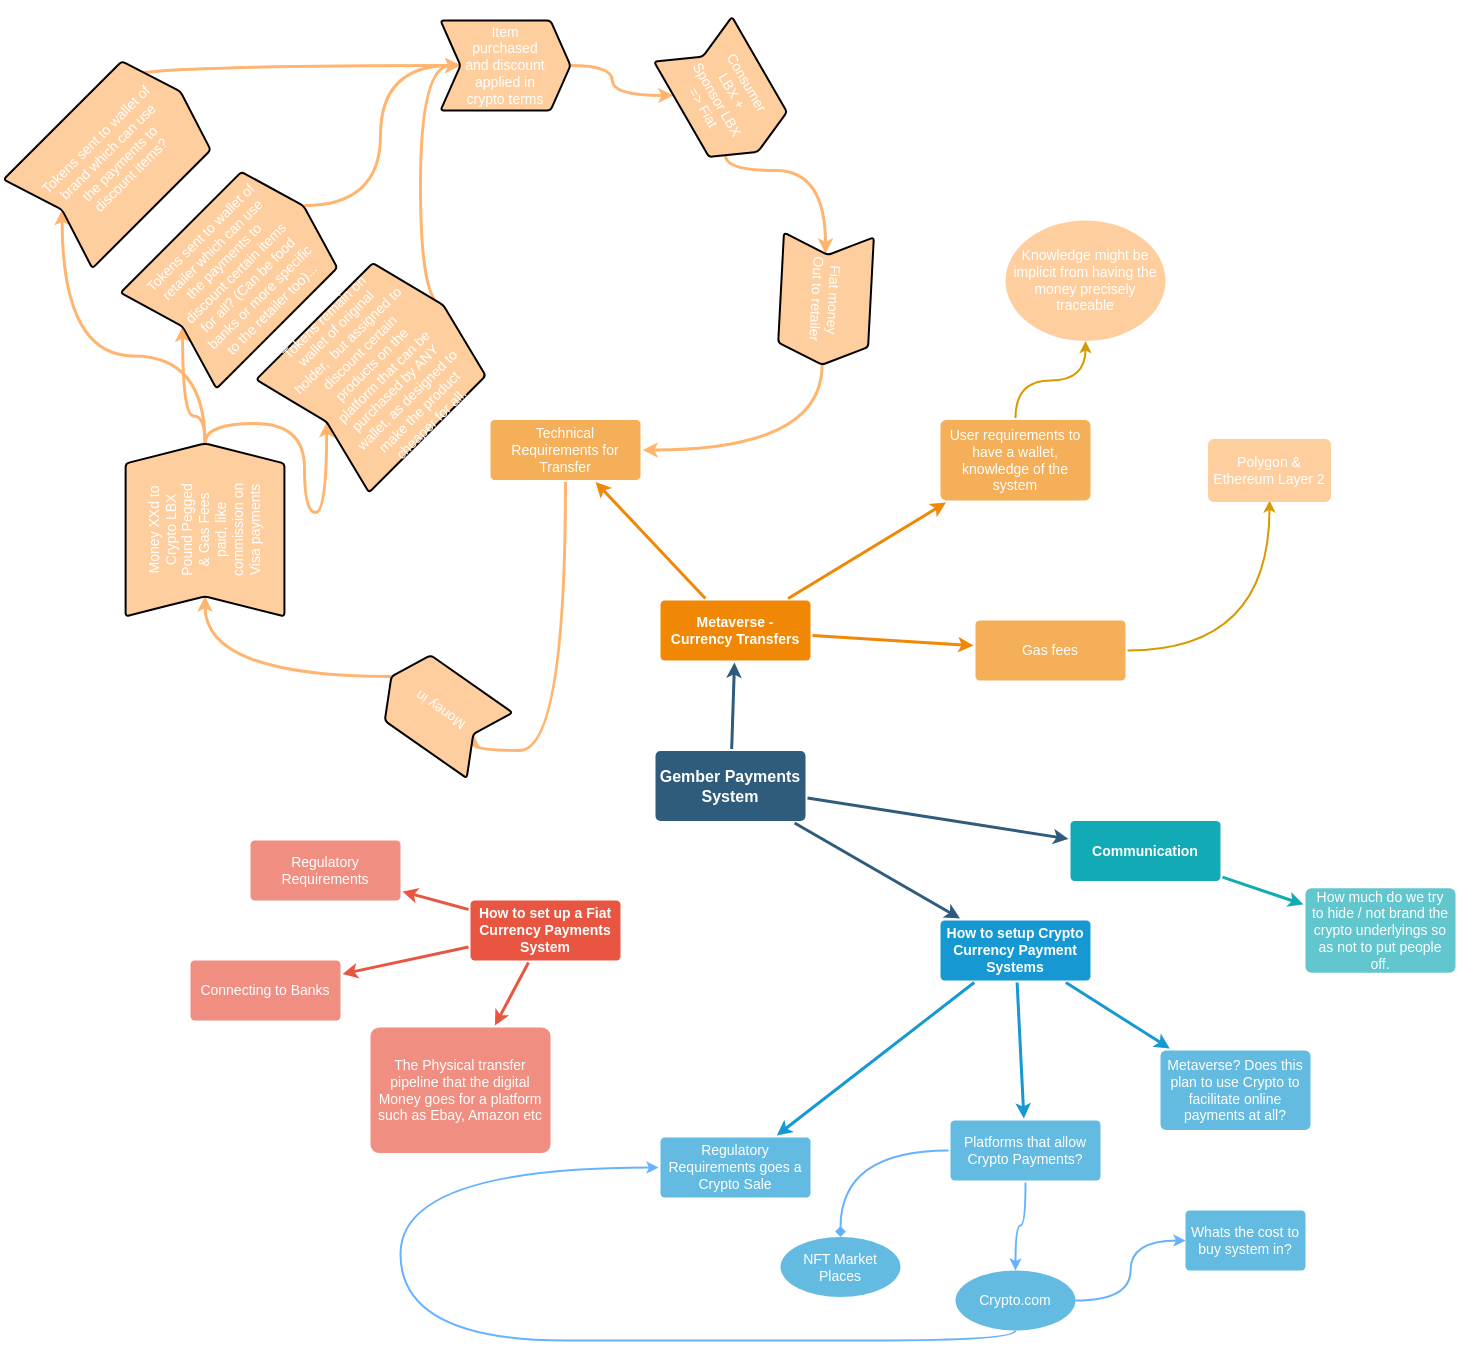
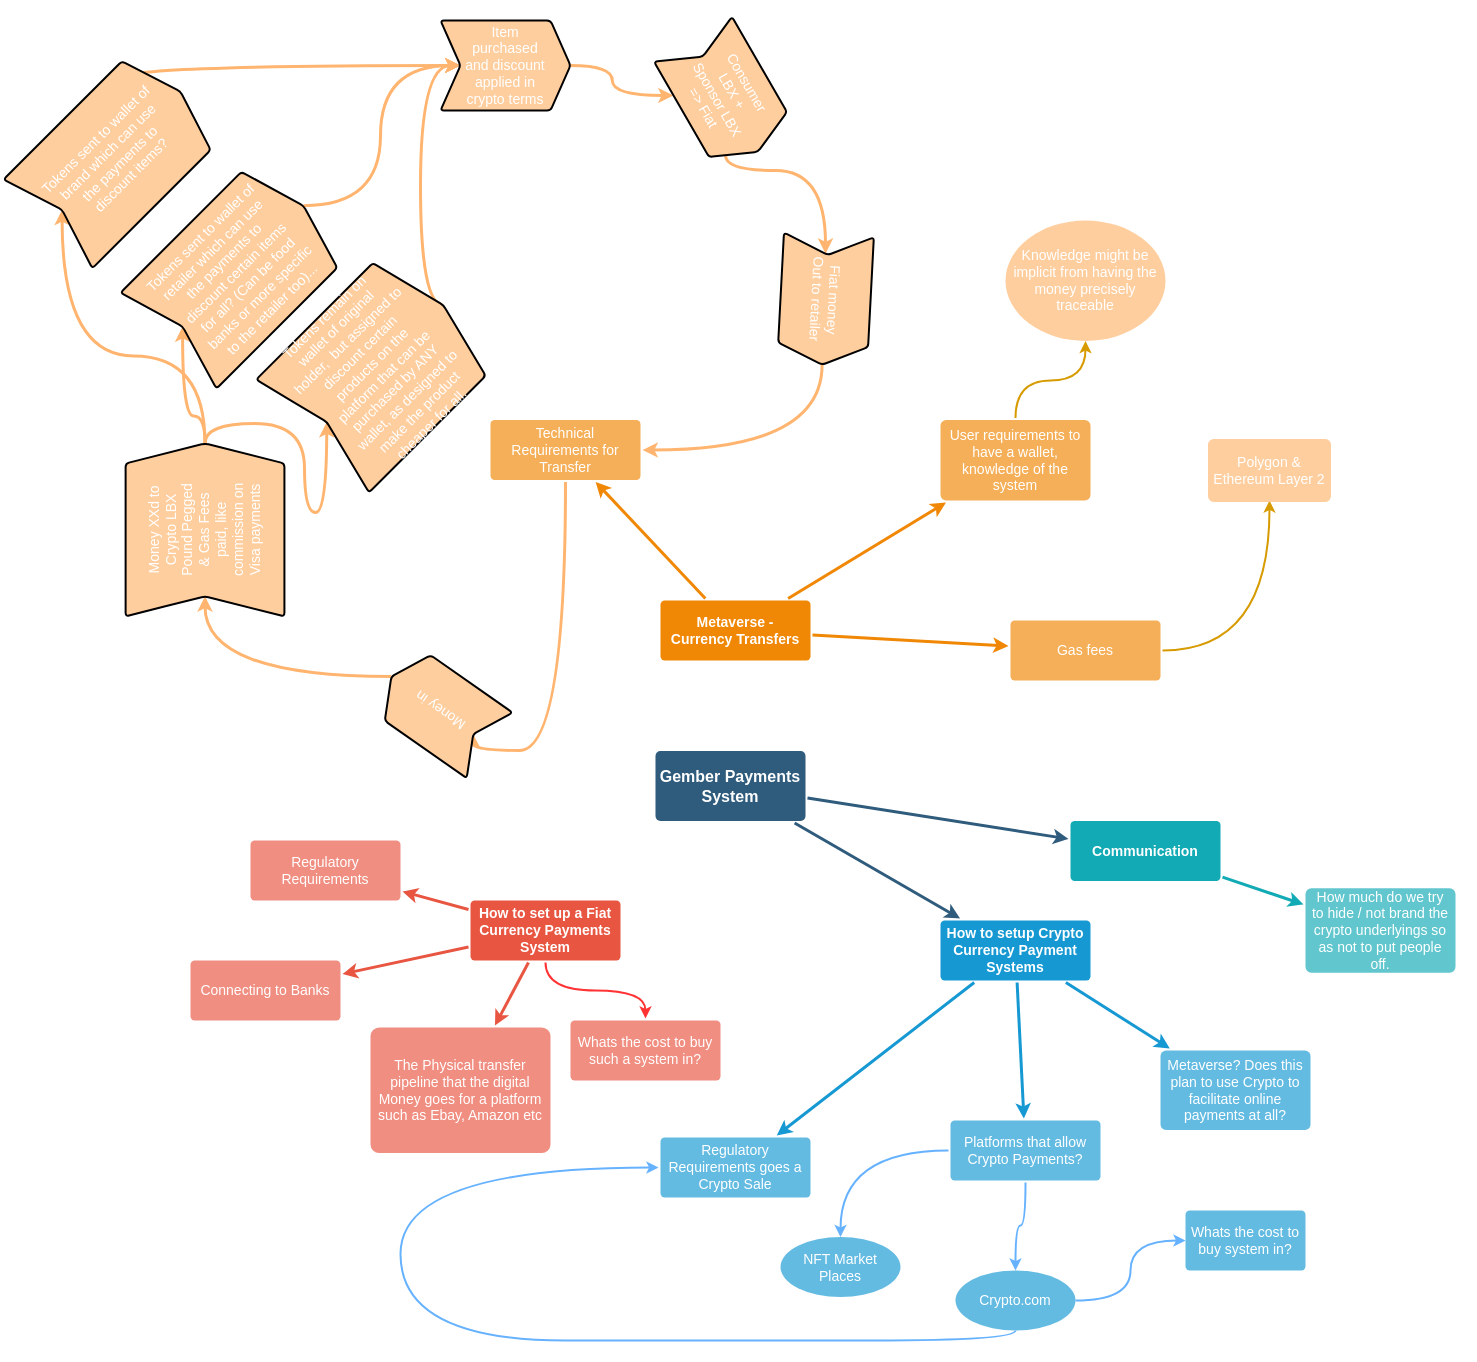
(1051, 651) -> (1086, 651)
(733, 711) -> none
none -> (591, 990)
none -> (646, 1051)
(841, 1225) -> (841, 1227)
